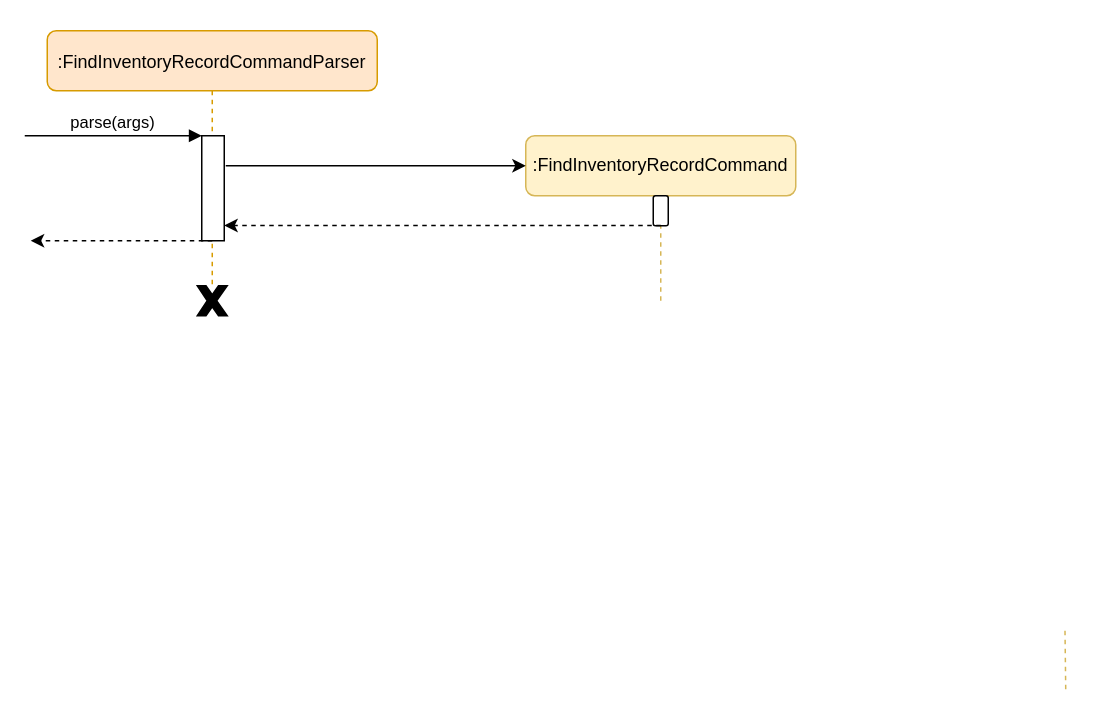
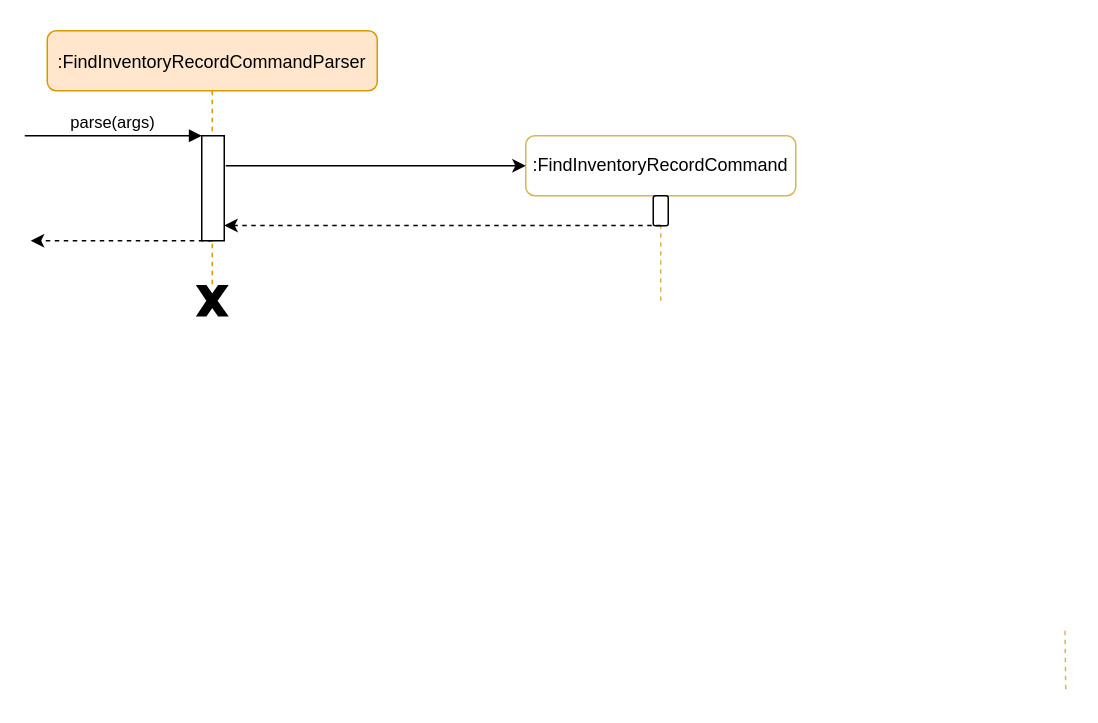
(661, 166) -> (661, 166)
